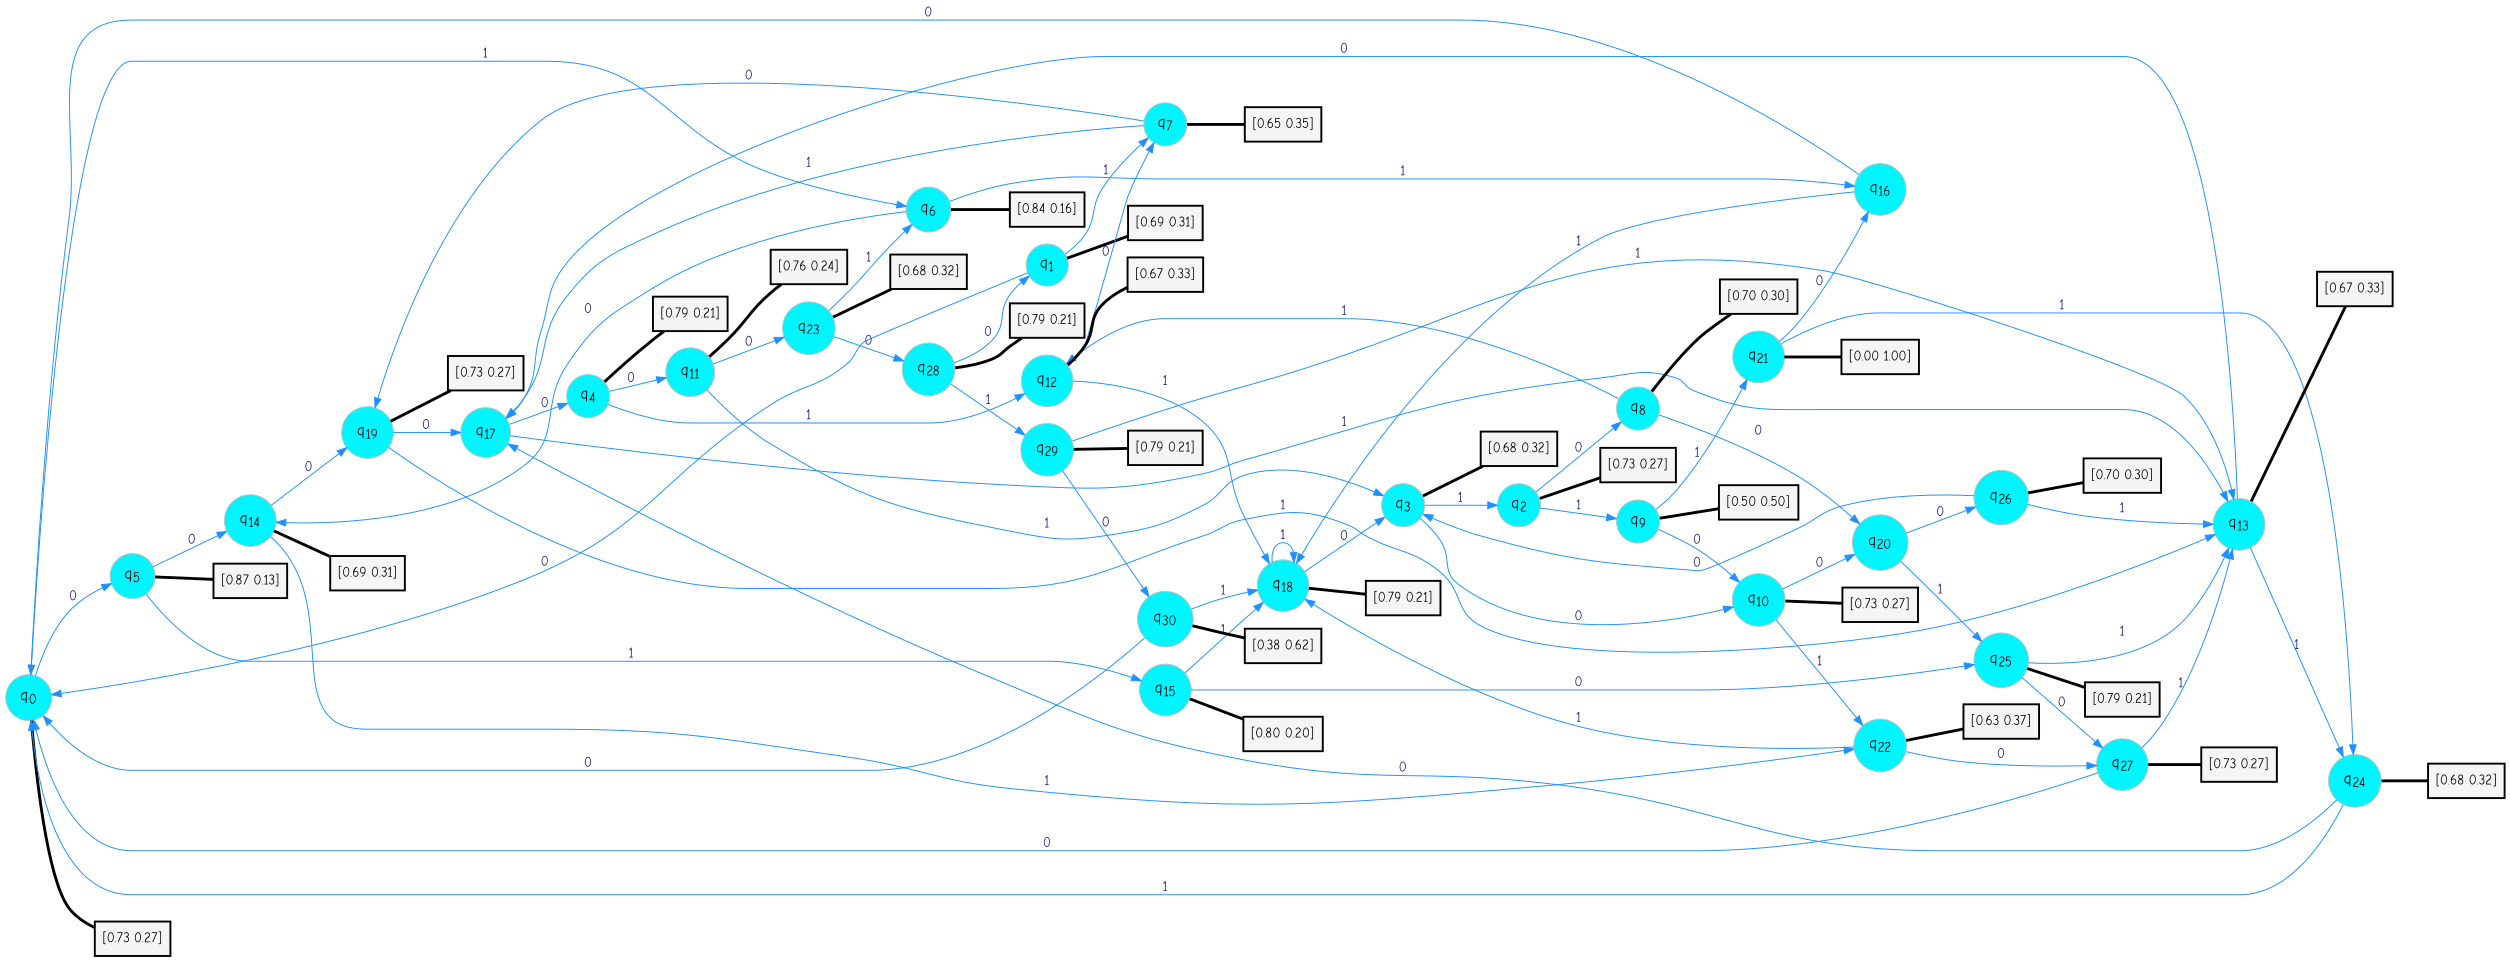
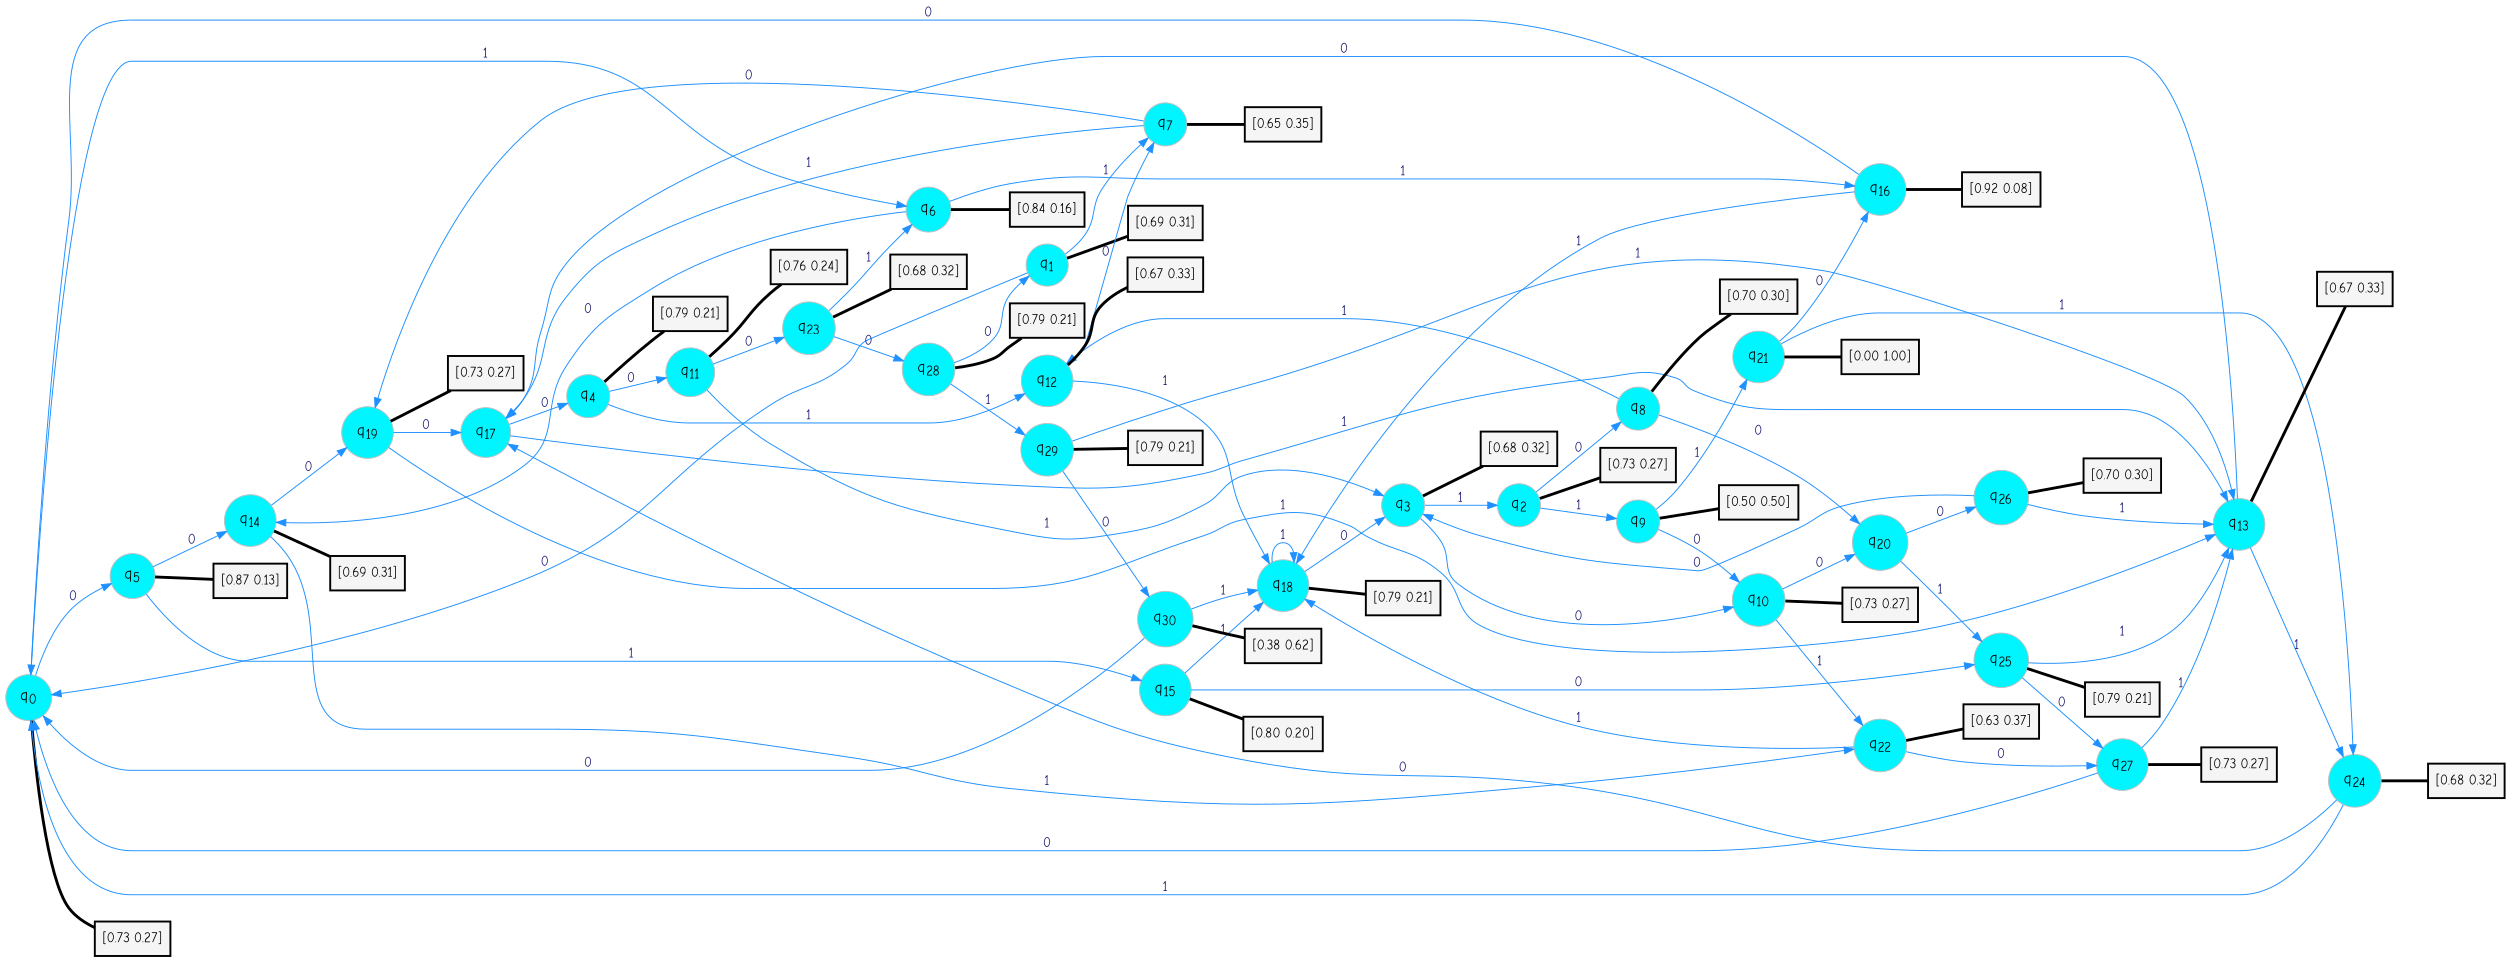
none -> (2001, 189)
